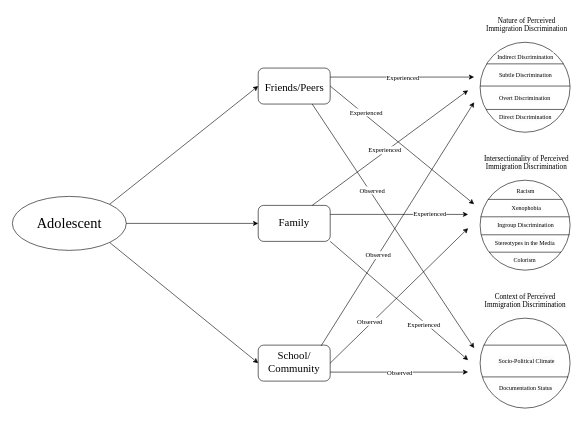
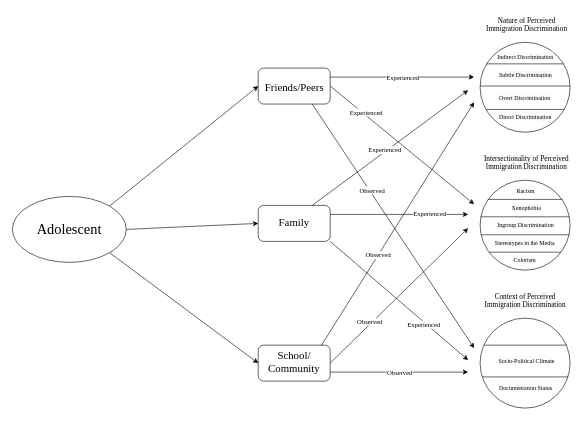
(69, 224) -> (69, 230)
